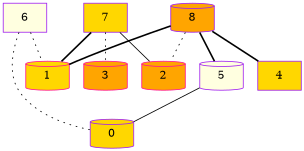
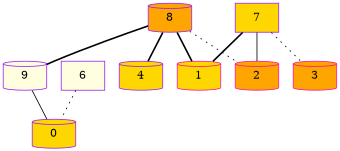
(36, 47) -> none
(222, 76) -> (25, 76)
(280, 76) -> (141, 76)
